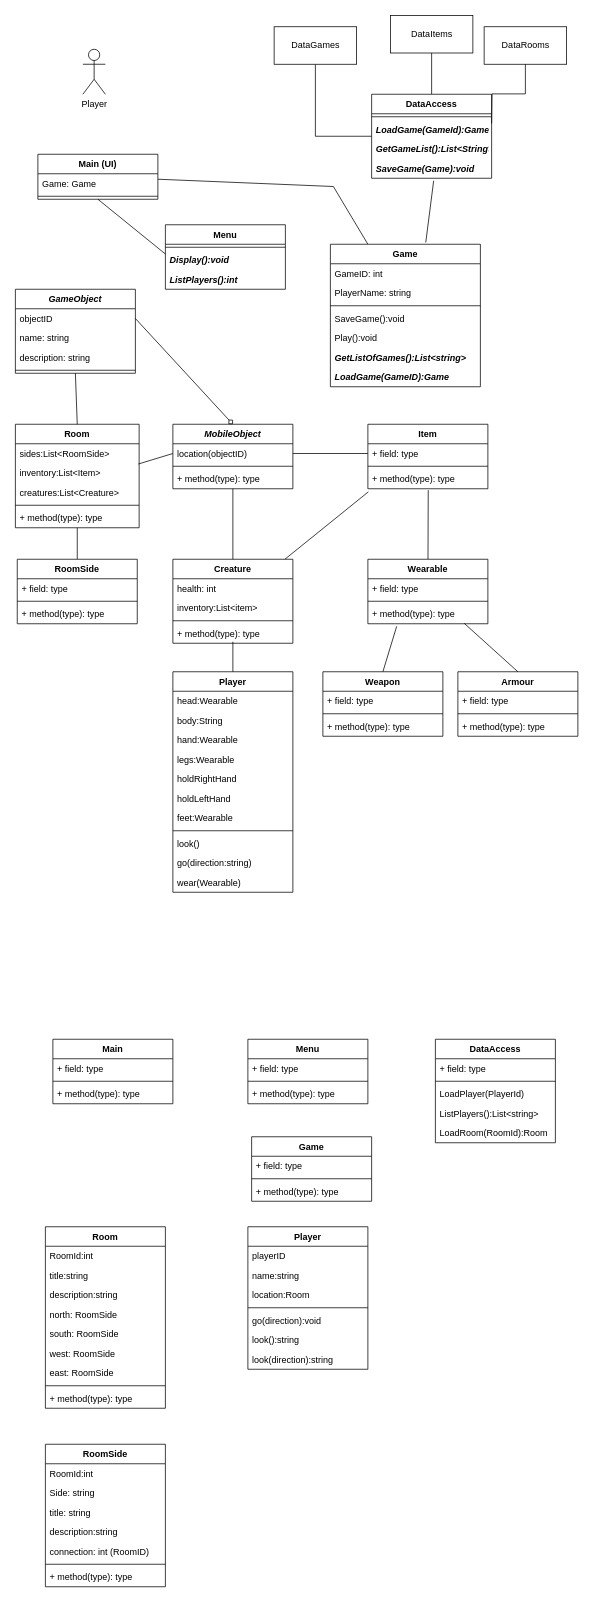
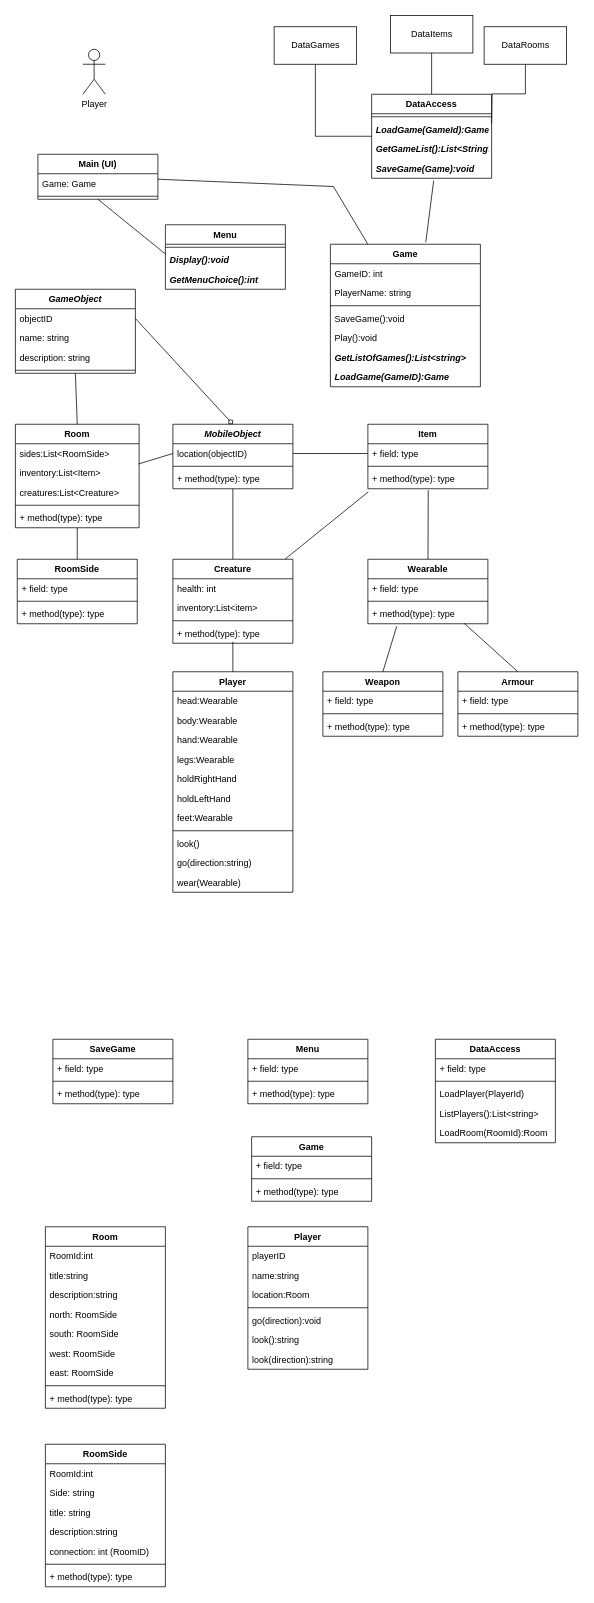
(208, 280) -> (214, 280)
(202, 721) -> (207, 721)
(113, 1049) -> (113, 1049)
